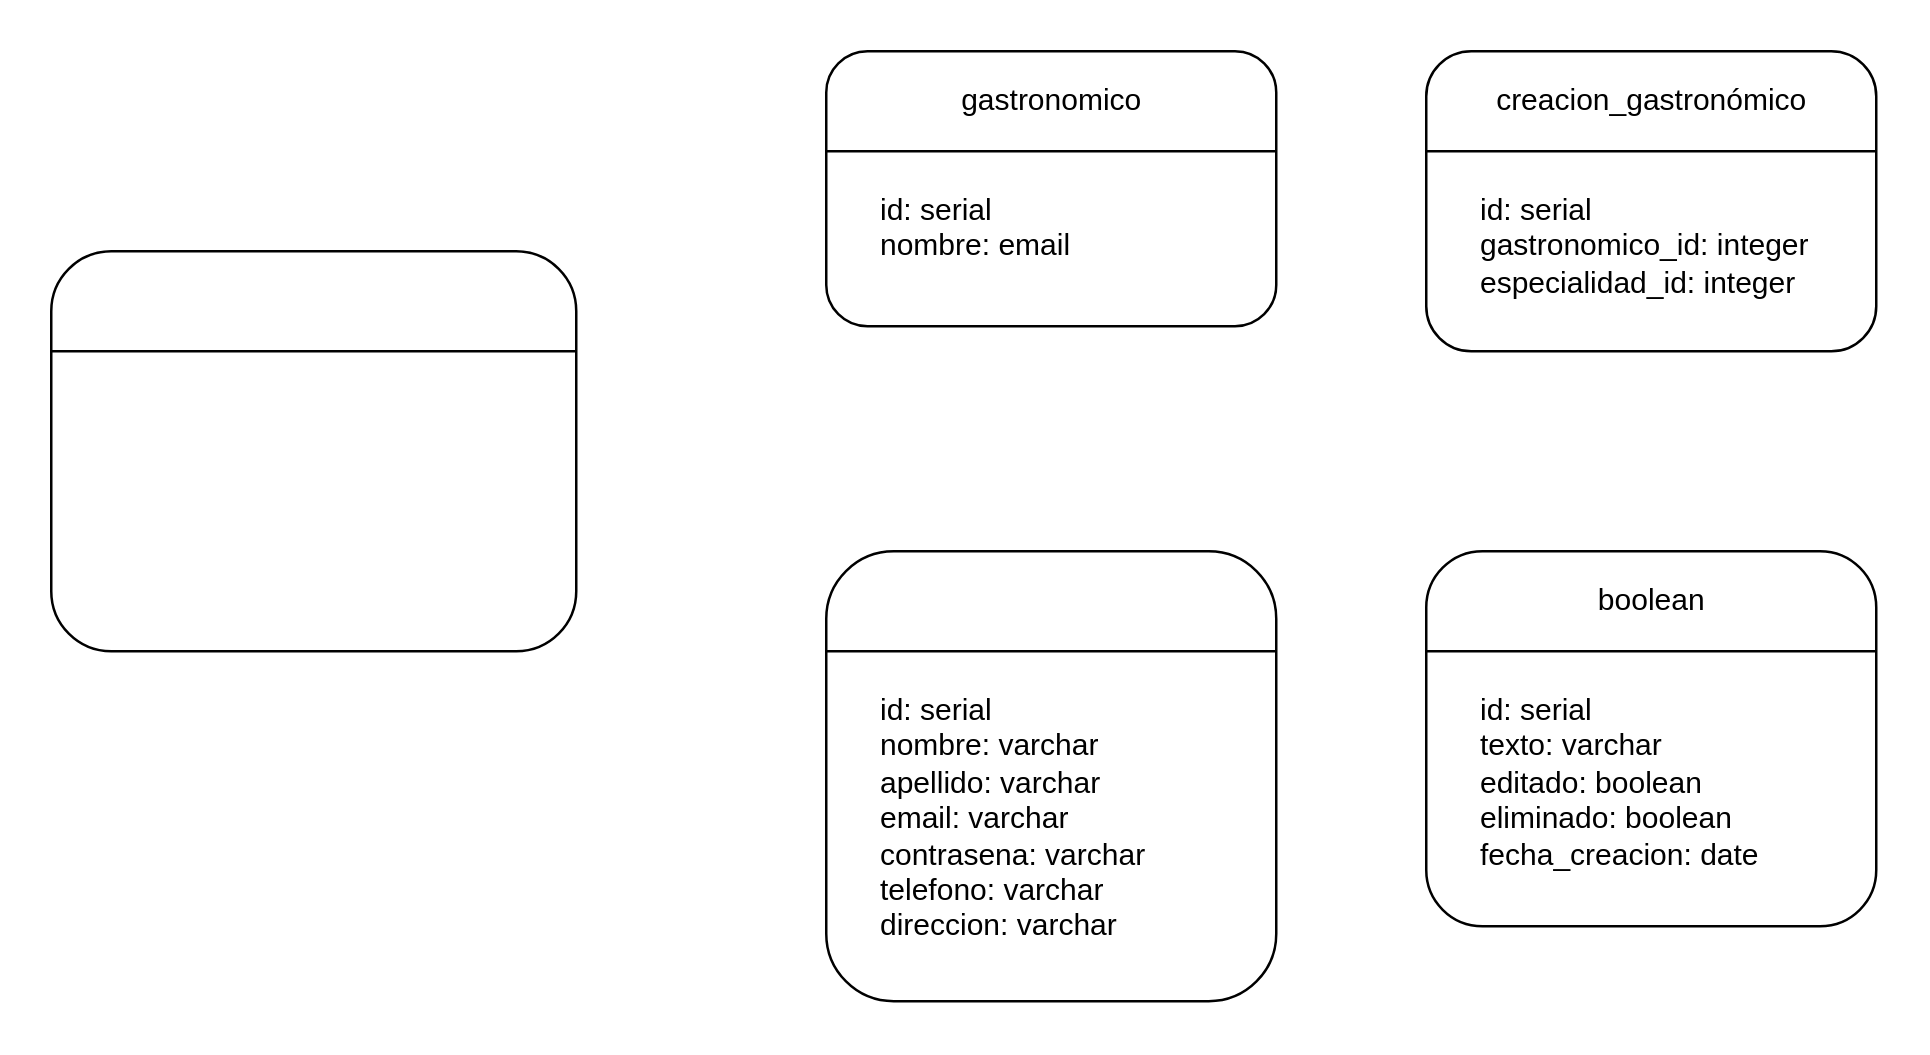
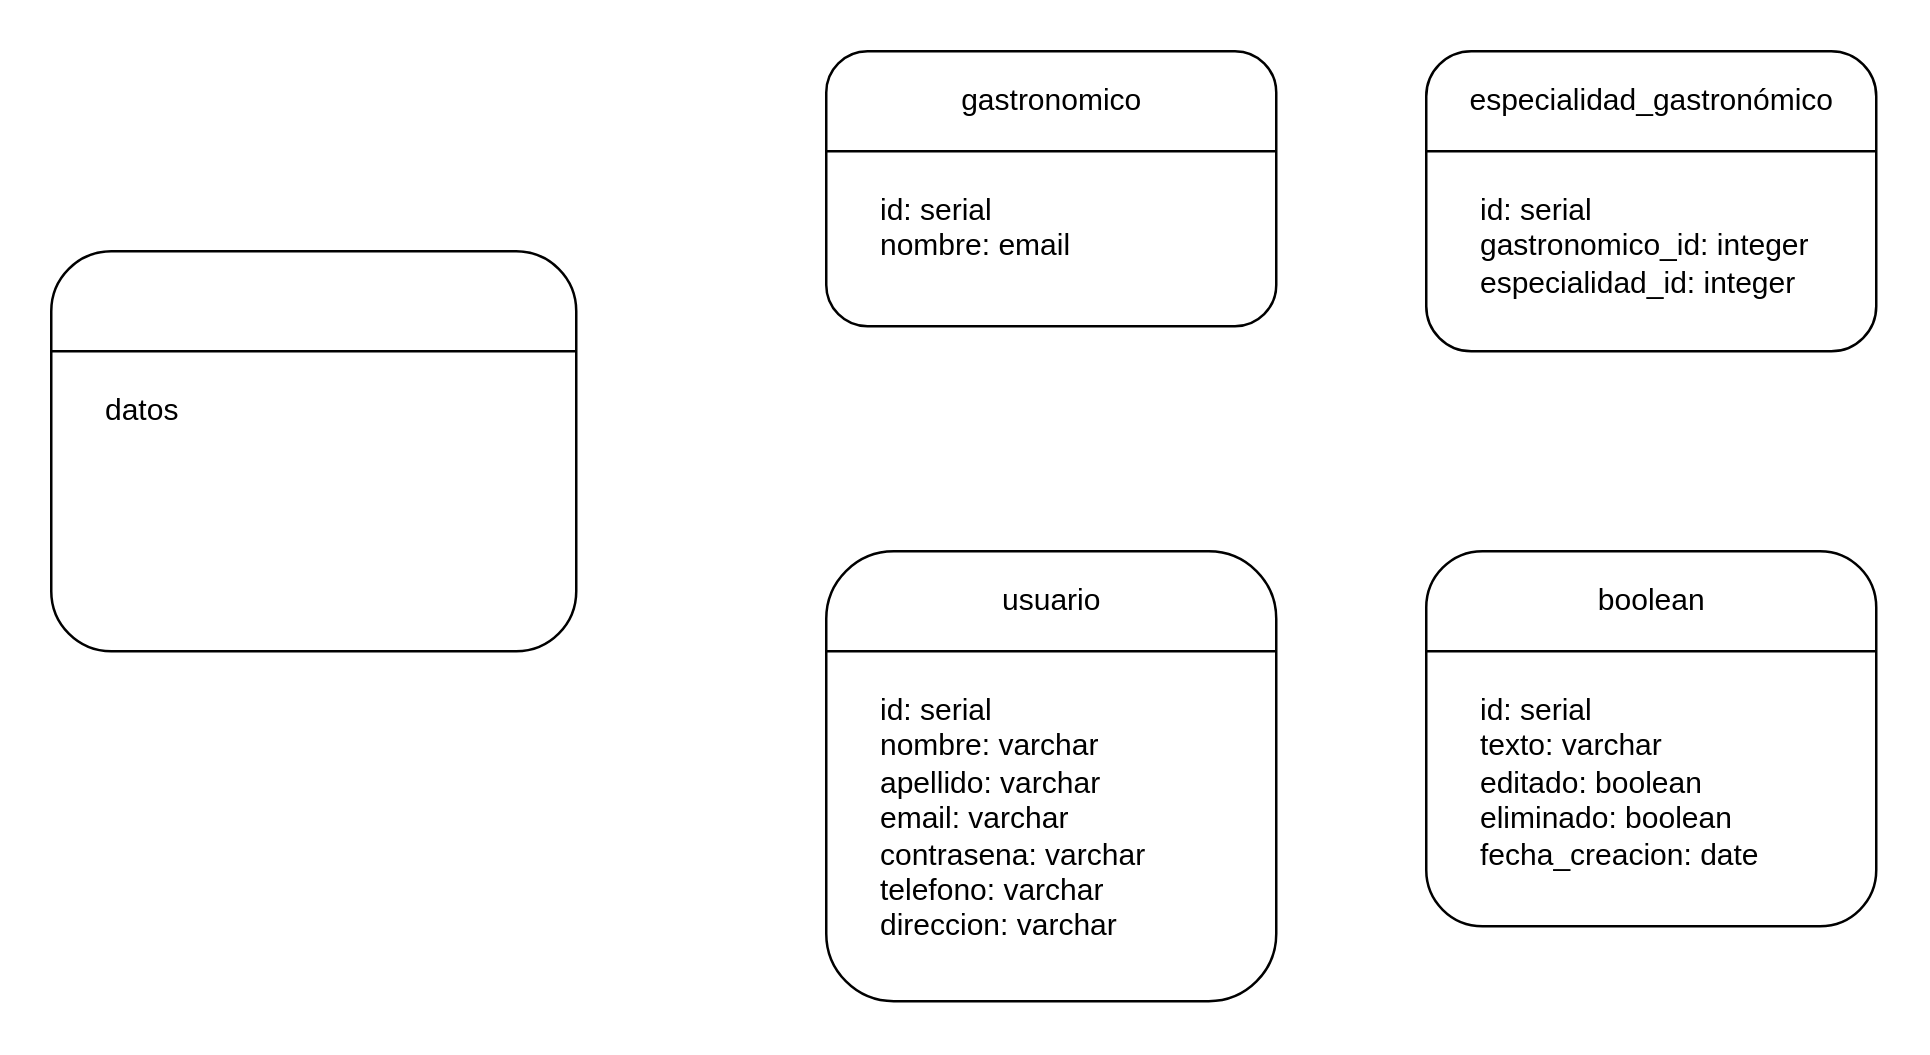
(1653, 101) -> (1653, 101)
none -> (326, 501)
none -> (1051, 601)
